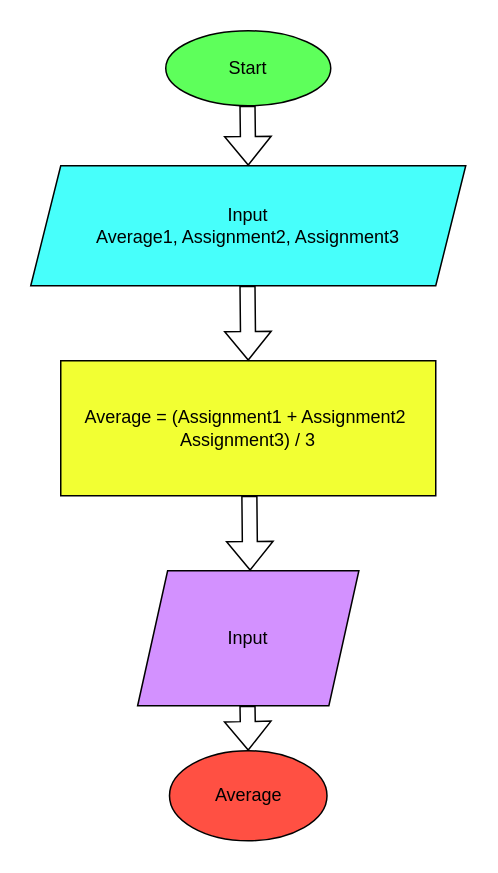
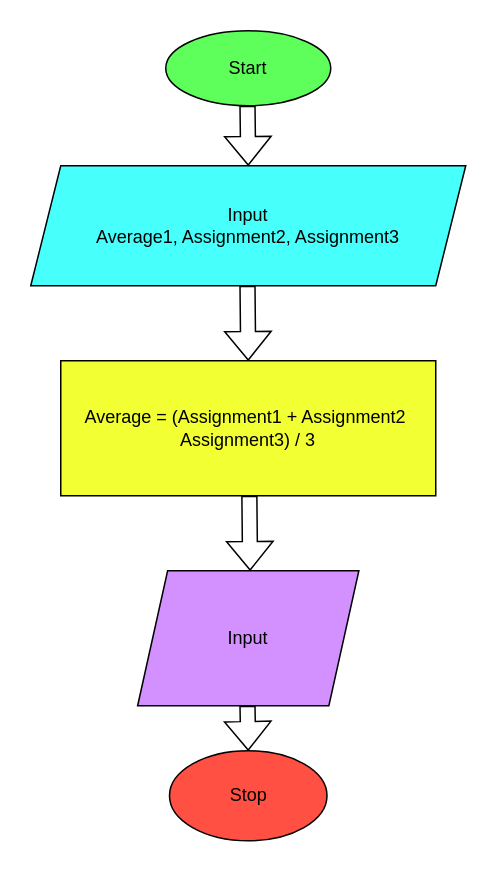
(249, 796) -> (249, 796)
